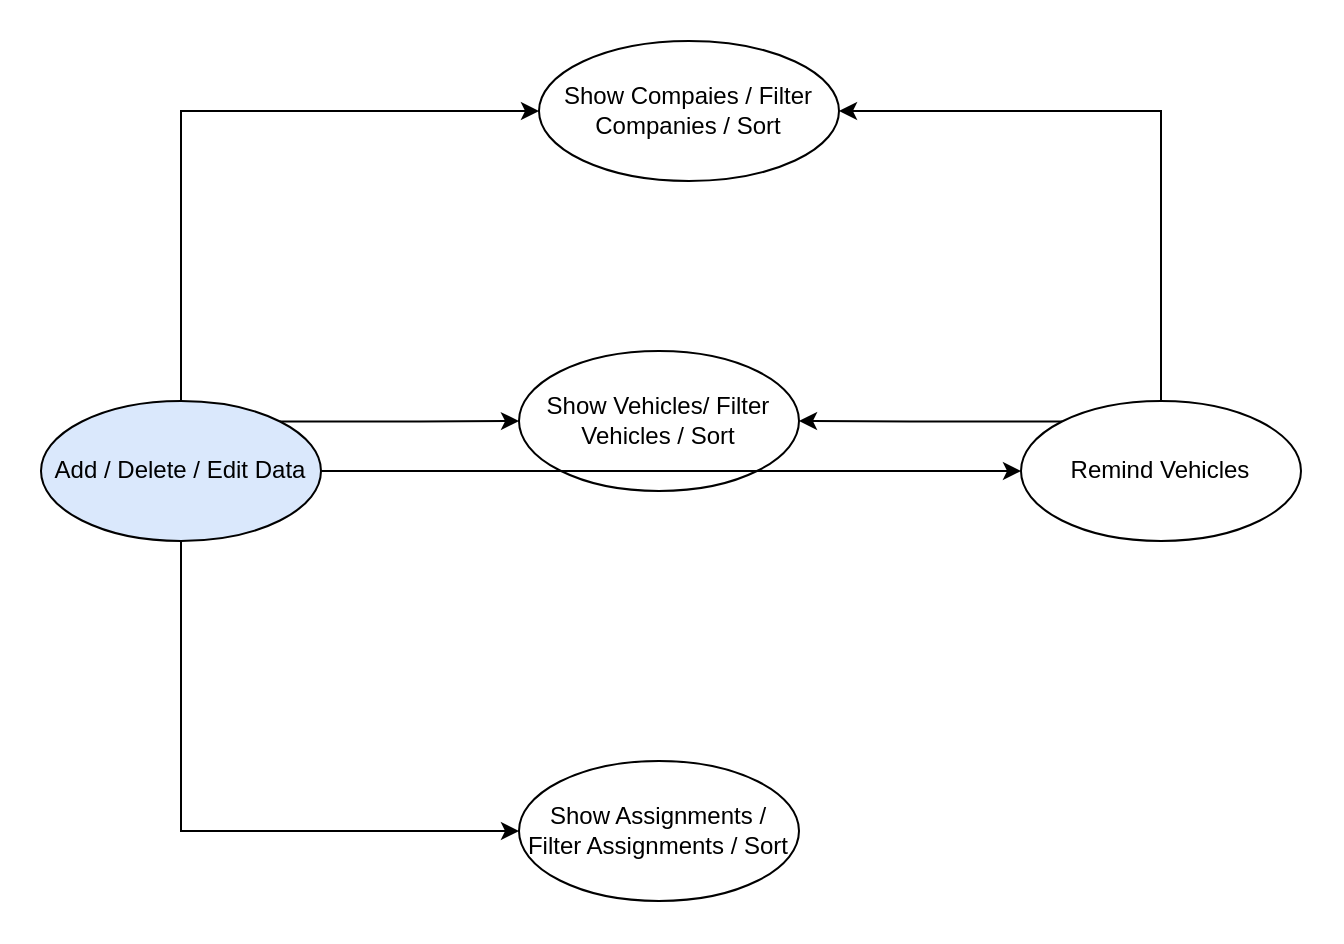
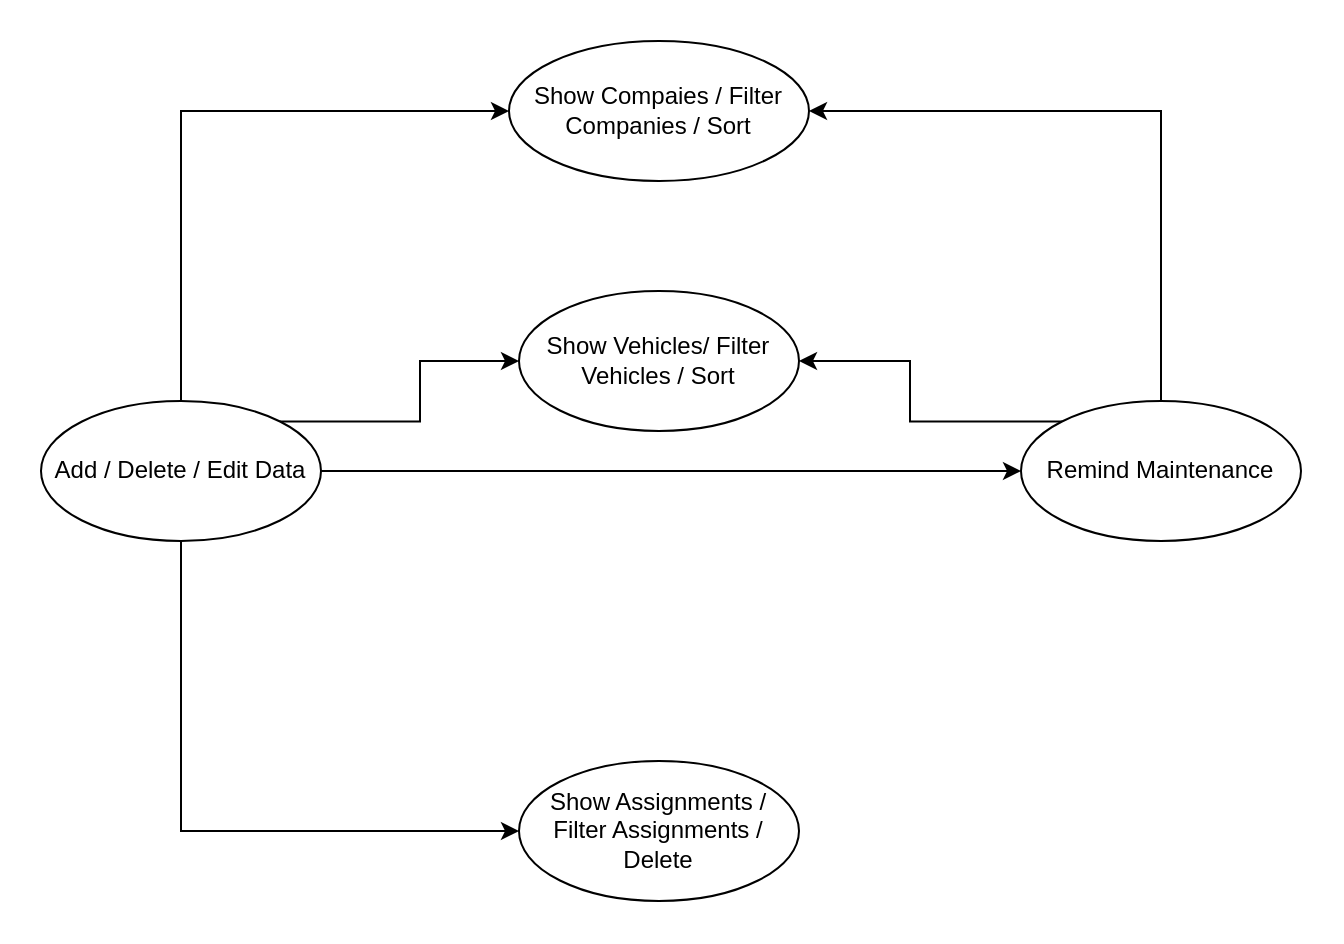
(689, 111) -> (659, 111)
(659, 421) -> (659, 361)
(181, 471) -> (181, 471)
(1161, 471) -> (1161, 471)
(659, 831) -> (659, 831)
